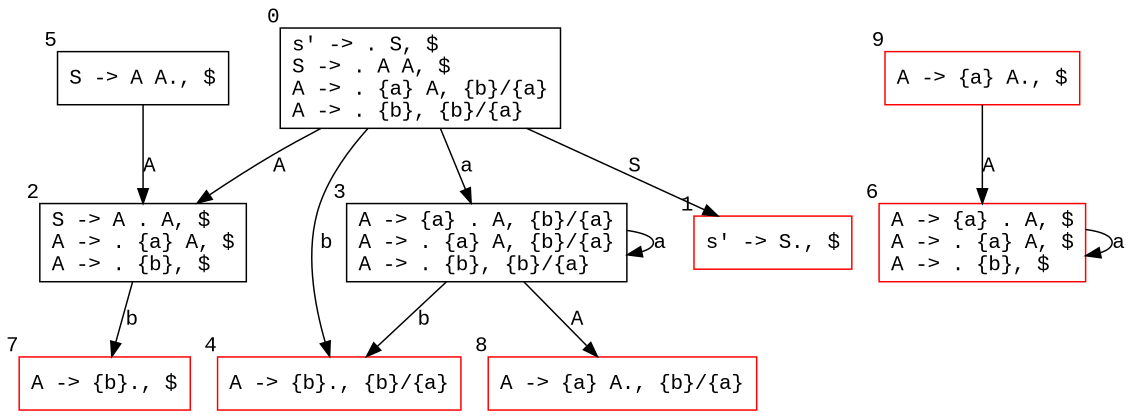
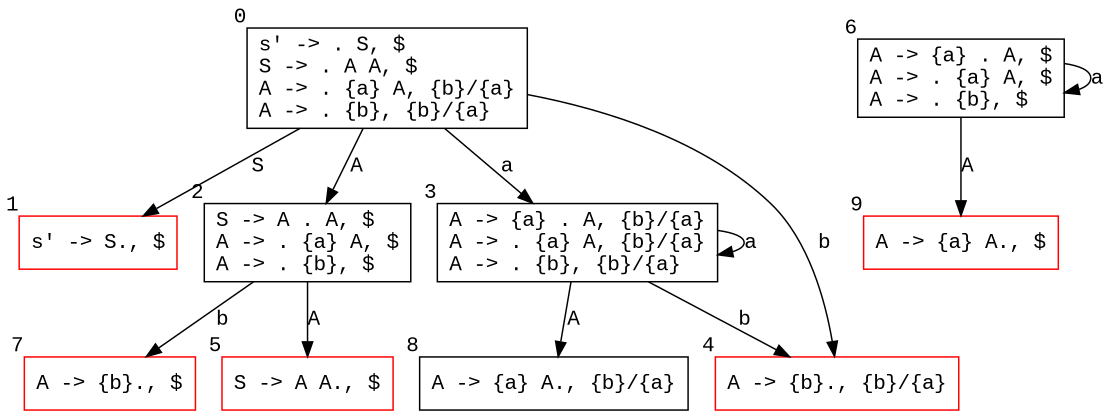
(143, 78) -> (308, 384)
(143, 147) -> (308, 312)
(982, 147) -> (961, 159)
(982, 243) -> (961, 78)
(622, 384) -> (554, 384)
